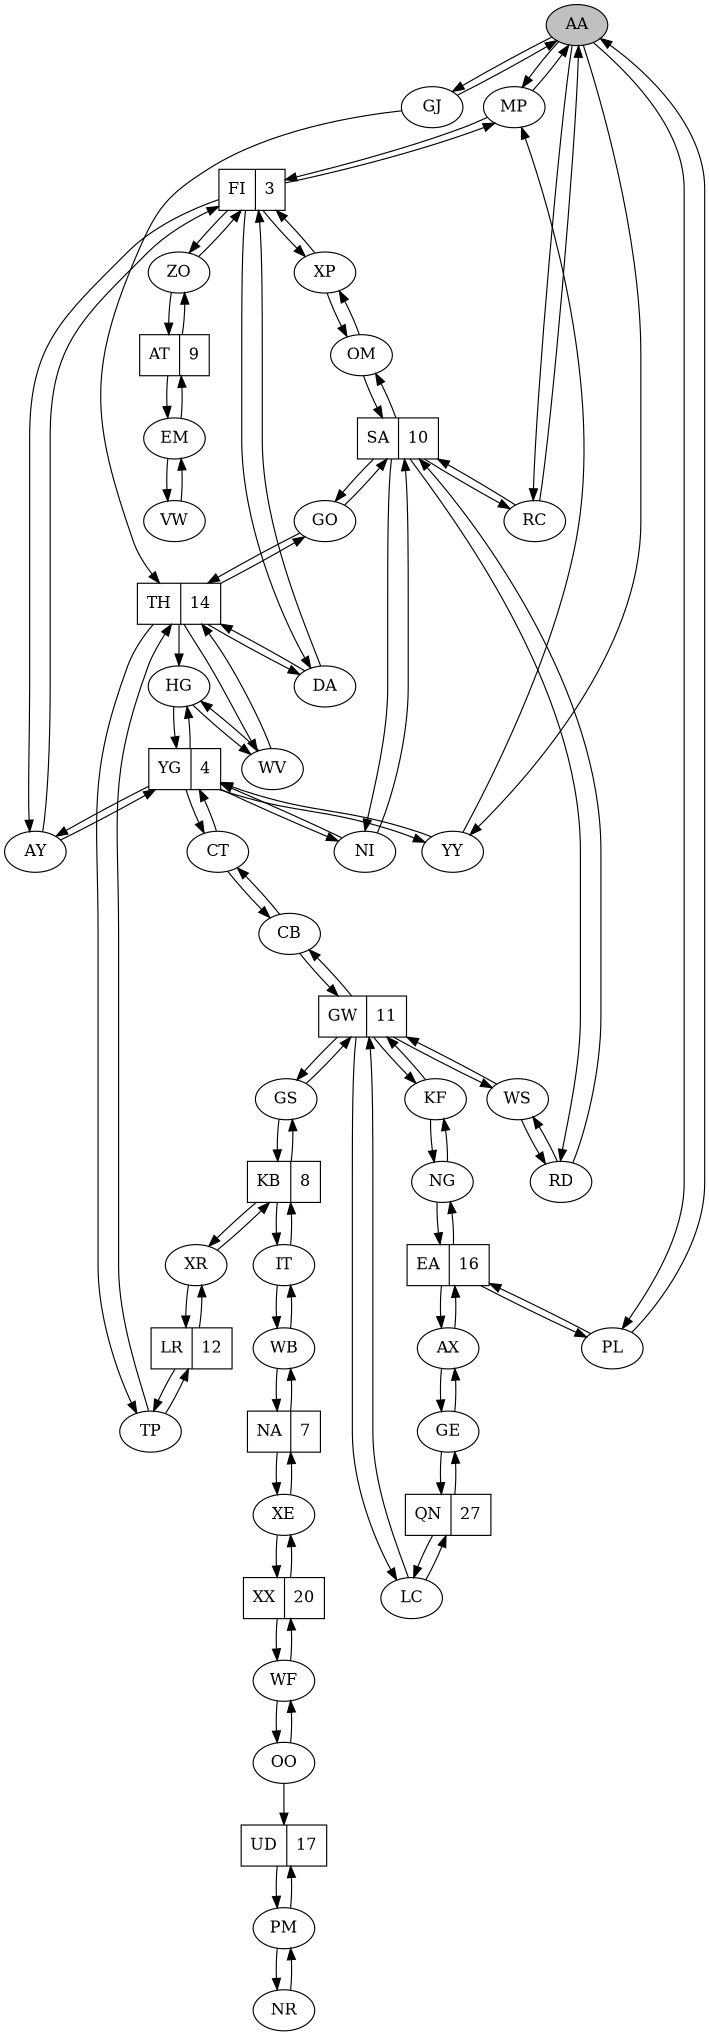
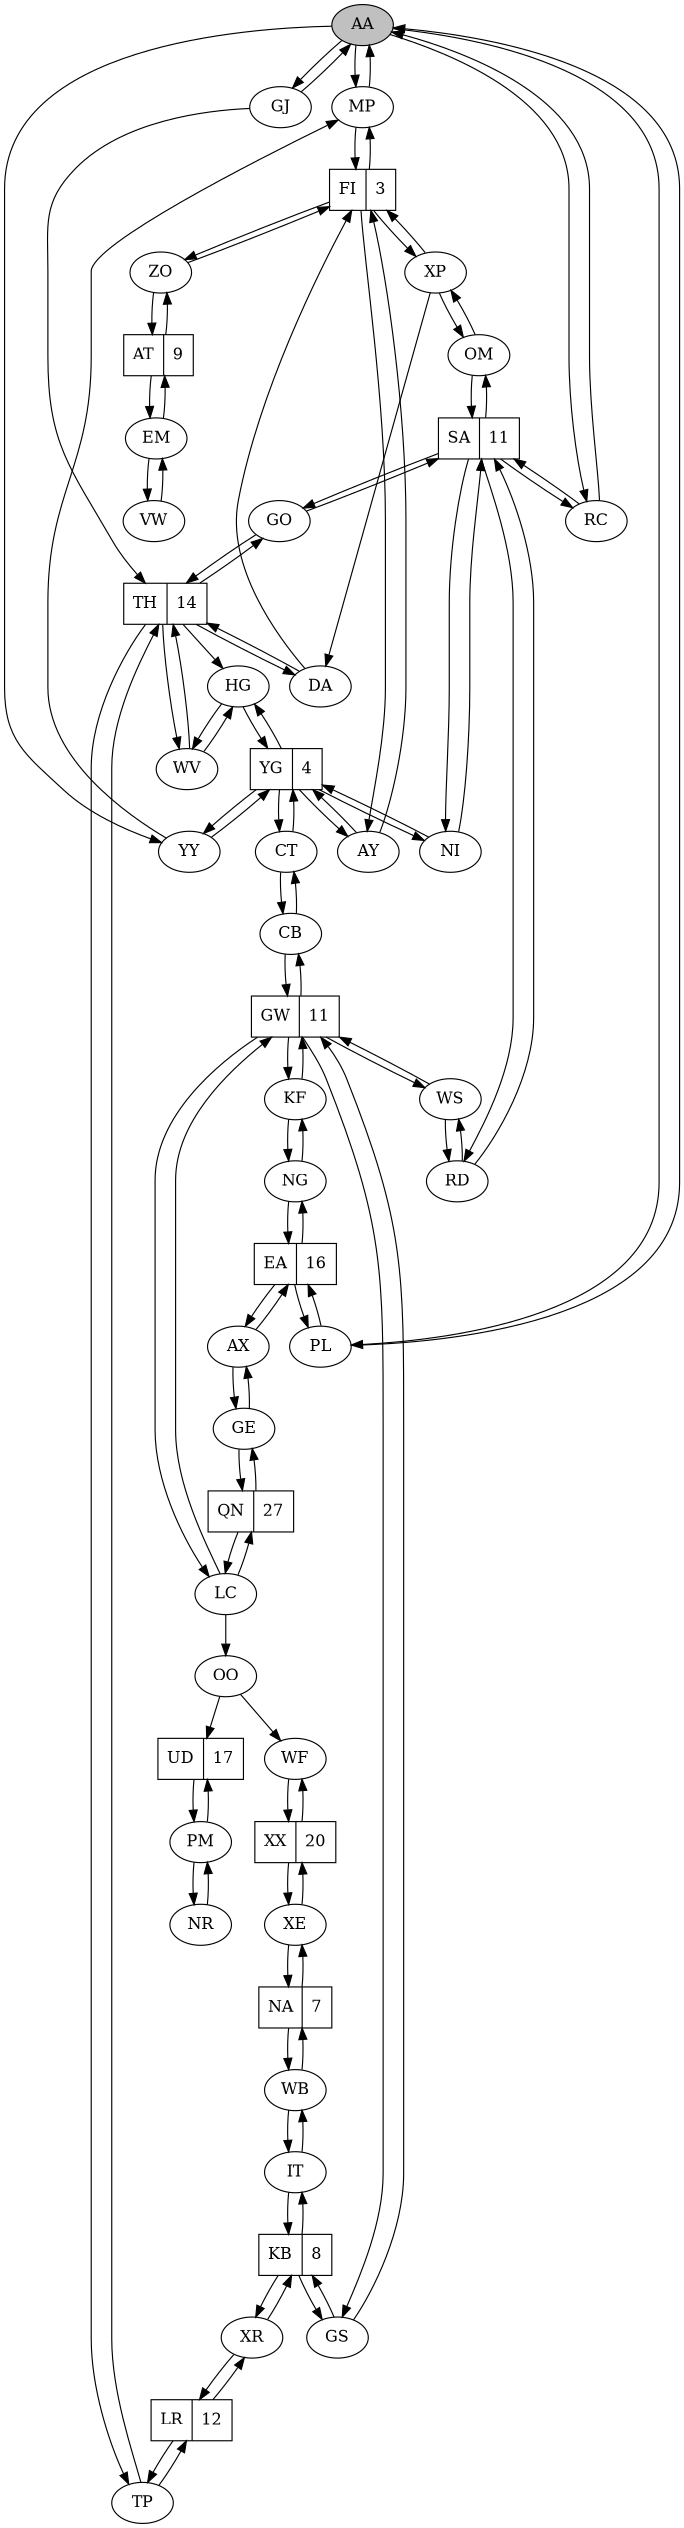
(418, 438) -> (499, 438)
(242, 440) -> (372, 501)
(276, 1716) -> (226, 1630)
